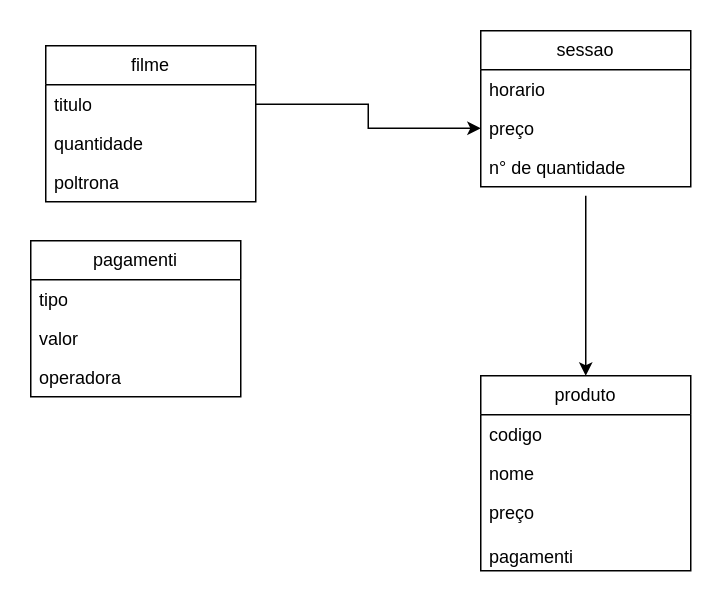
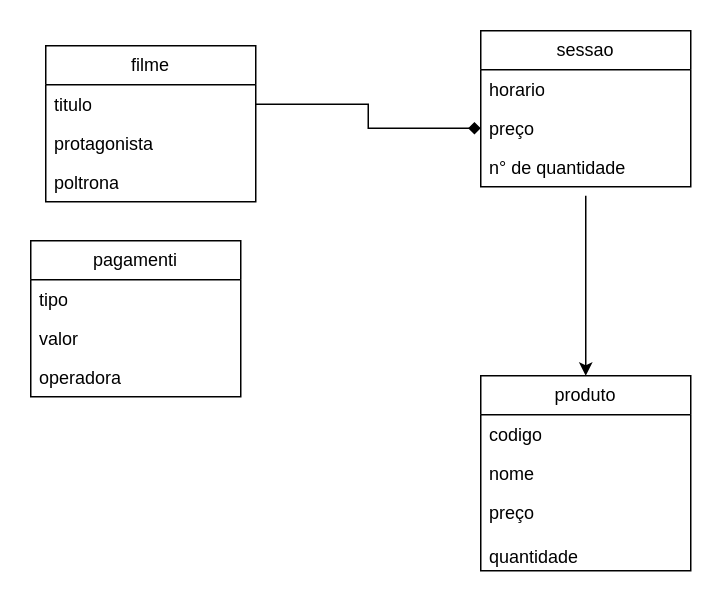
(469, 128) -> (468, 128)
(103, 145) -> (113, 145)
(533, 525) -> (538, 525)
